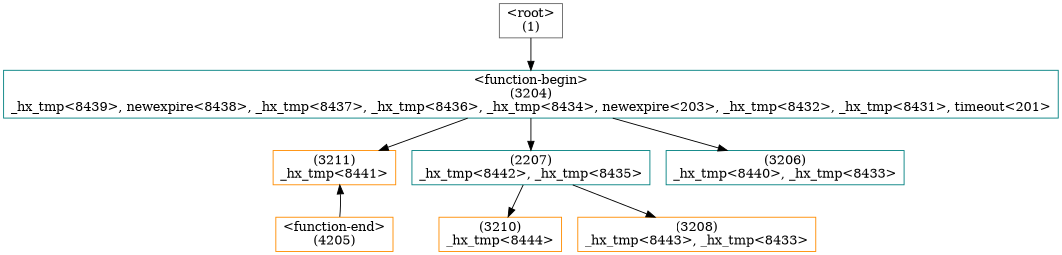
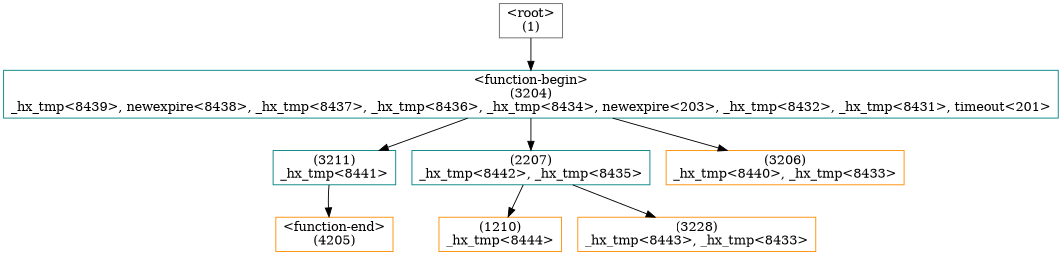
(334, 168) -> (334, 168)
(785, 168) -> (785, 168)
(340, 206) -> (328, 196)
(500, 234) -> (500, 234)
(697, 234) -> (697, 234)
